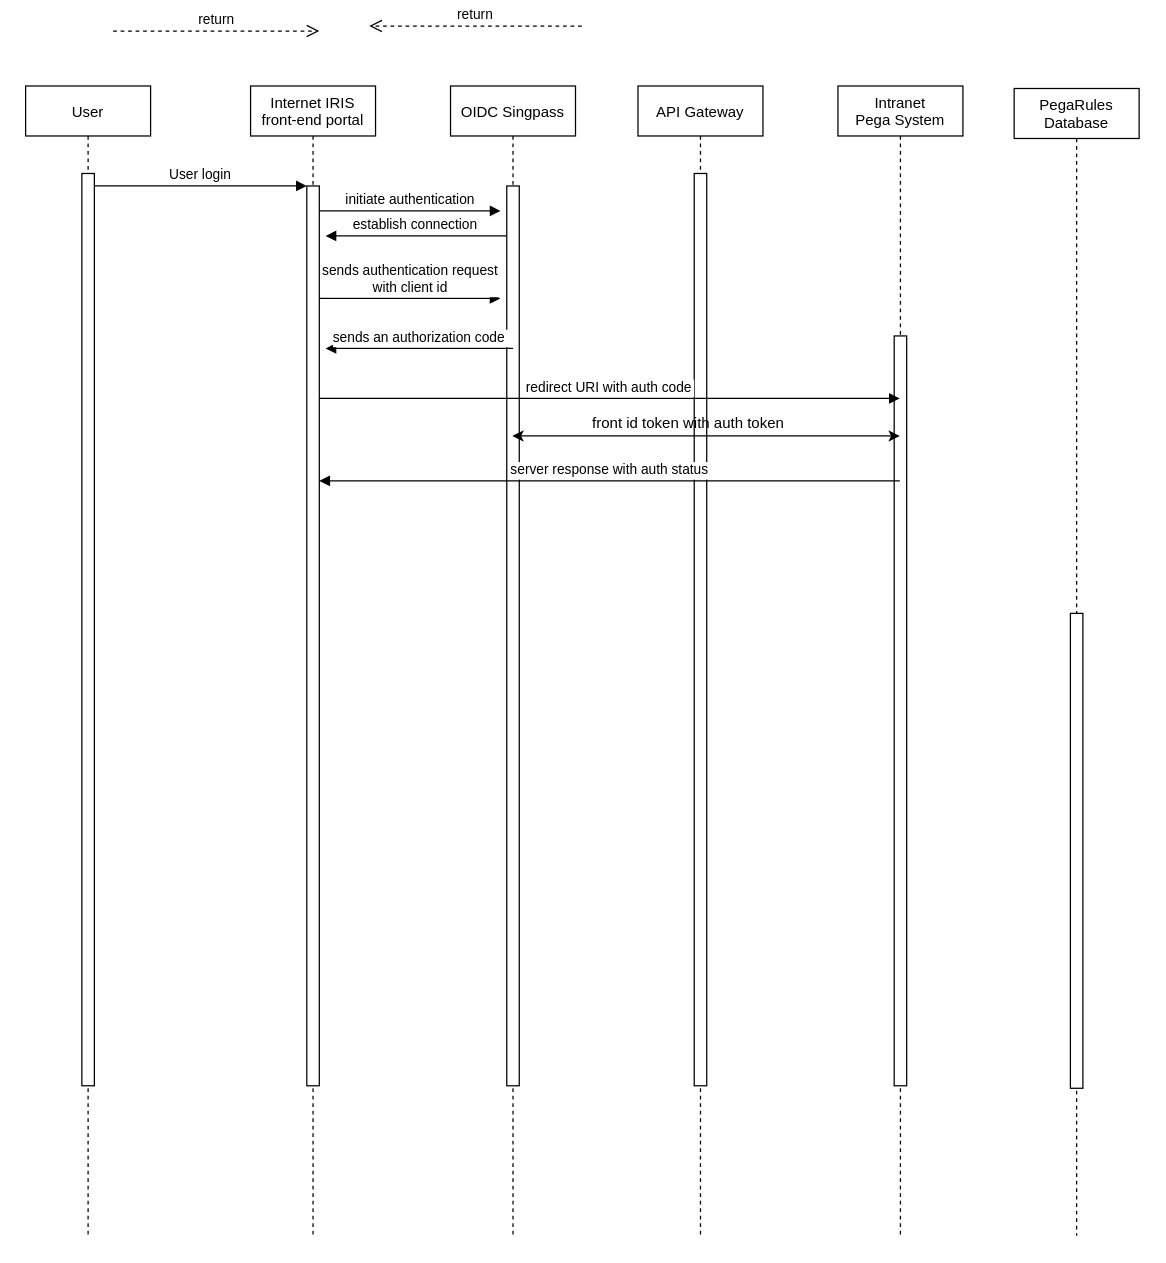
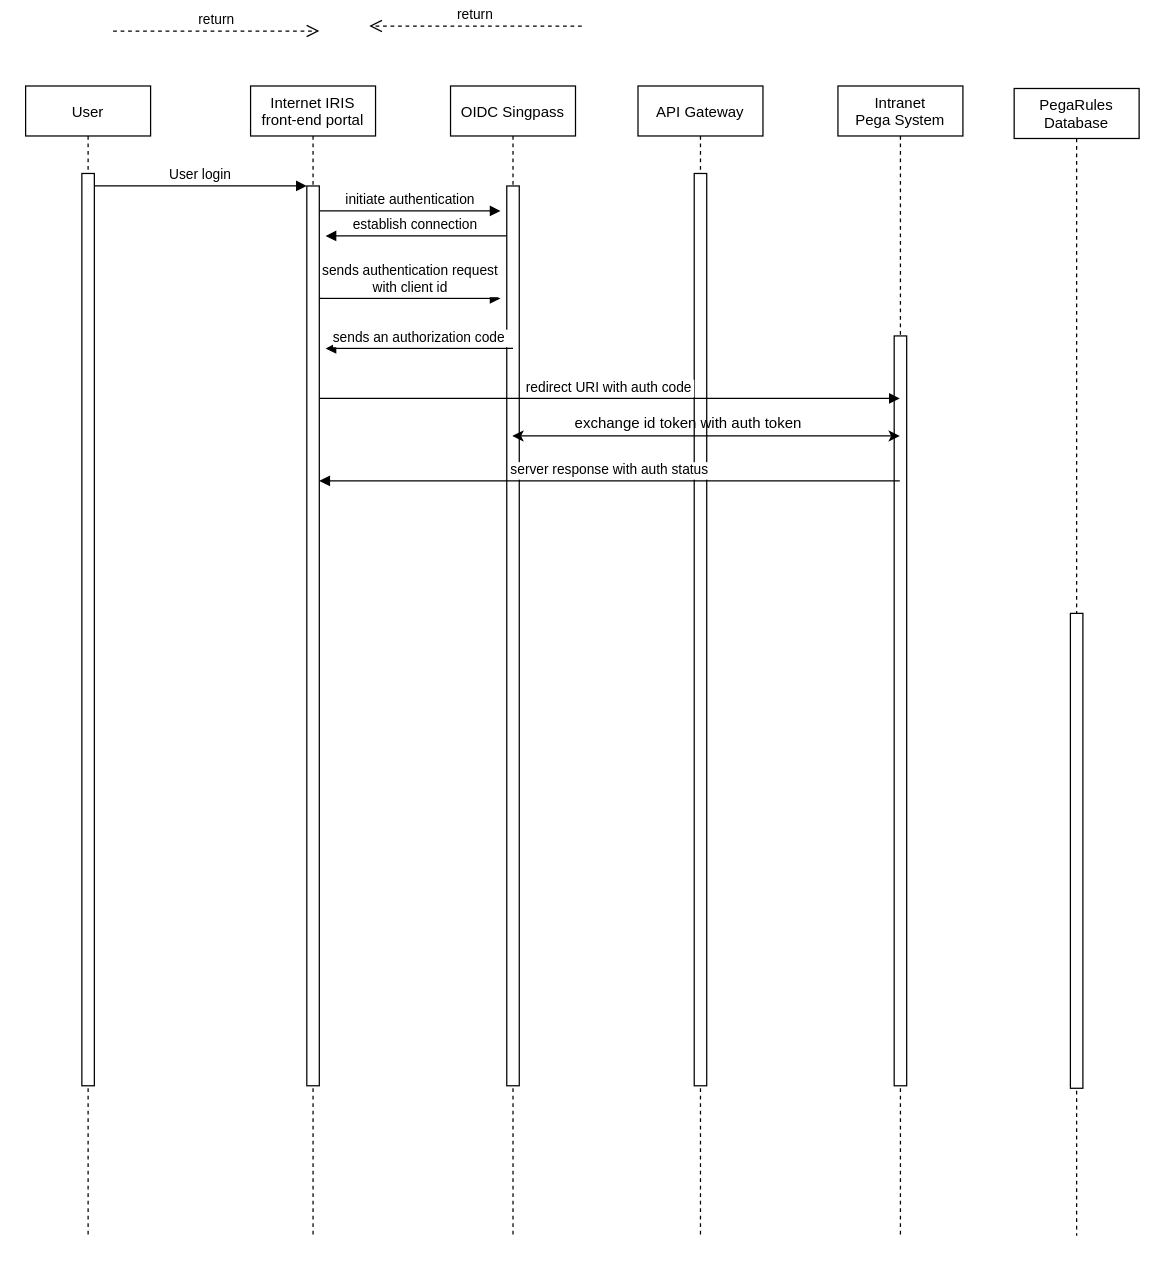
(689, 423) -> (689, 423)
